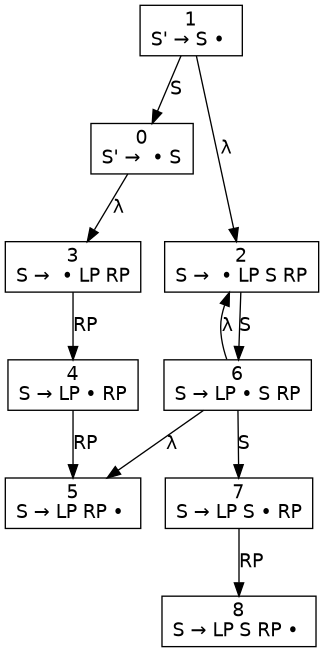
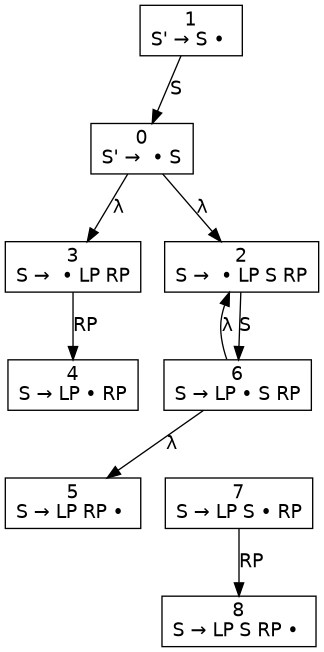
(215, 142) -> (187, 203)
(73, 437) -> none
(238, 437) -> none
